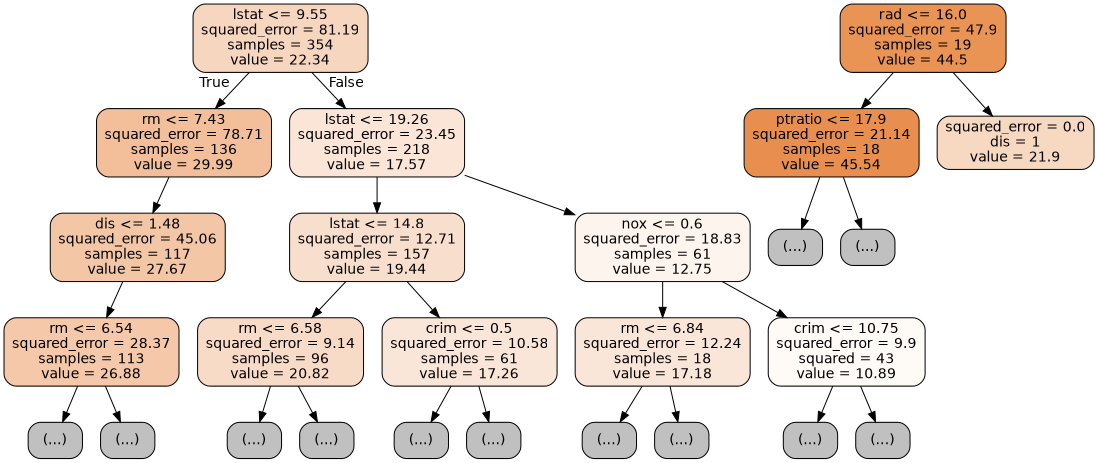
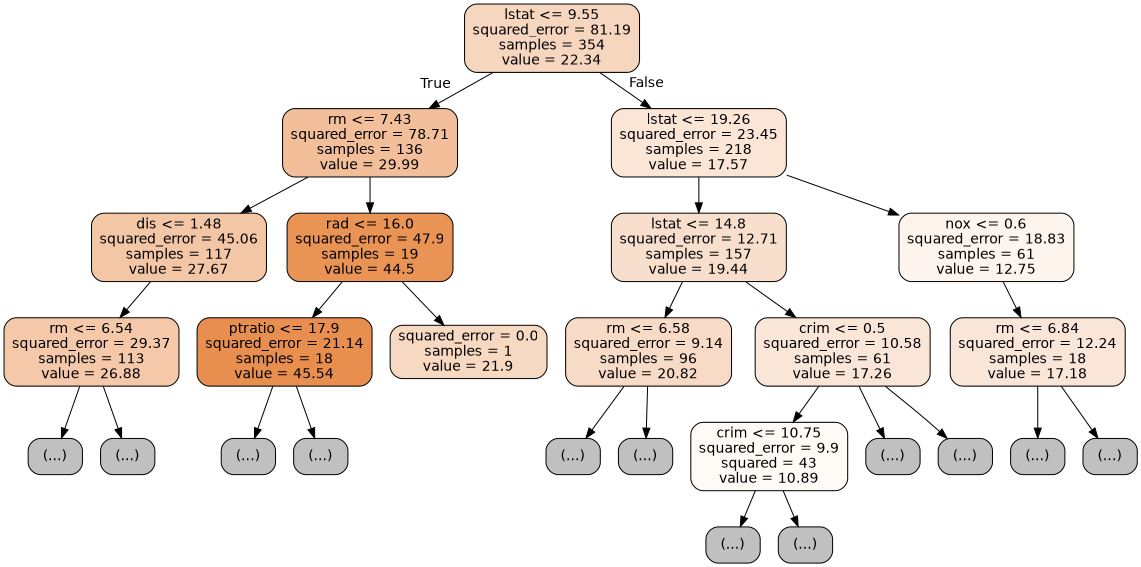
(1016, 143) -> (469, 352)
none -> (370, 190)
(750, 297) -> (809, 400)
(92, 352) -> (92, 352)
